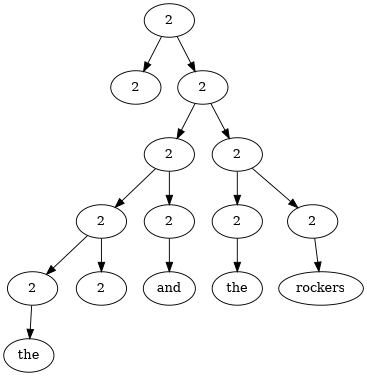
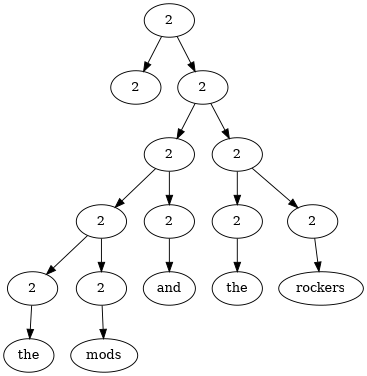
none -> (104, 355)
